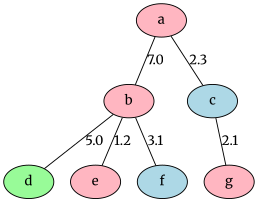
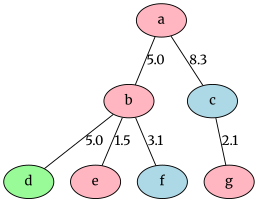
(156, 61) -> (156, 61)
(199, 61) -> (199, 61)
(123, 141) -> (123, 141)
